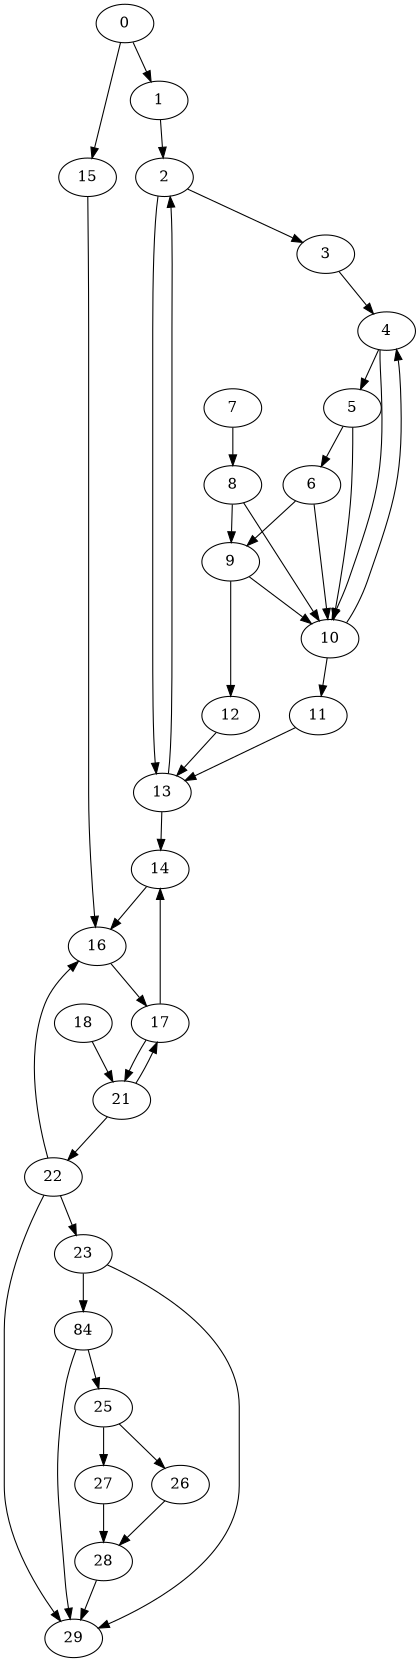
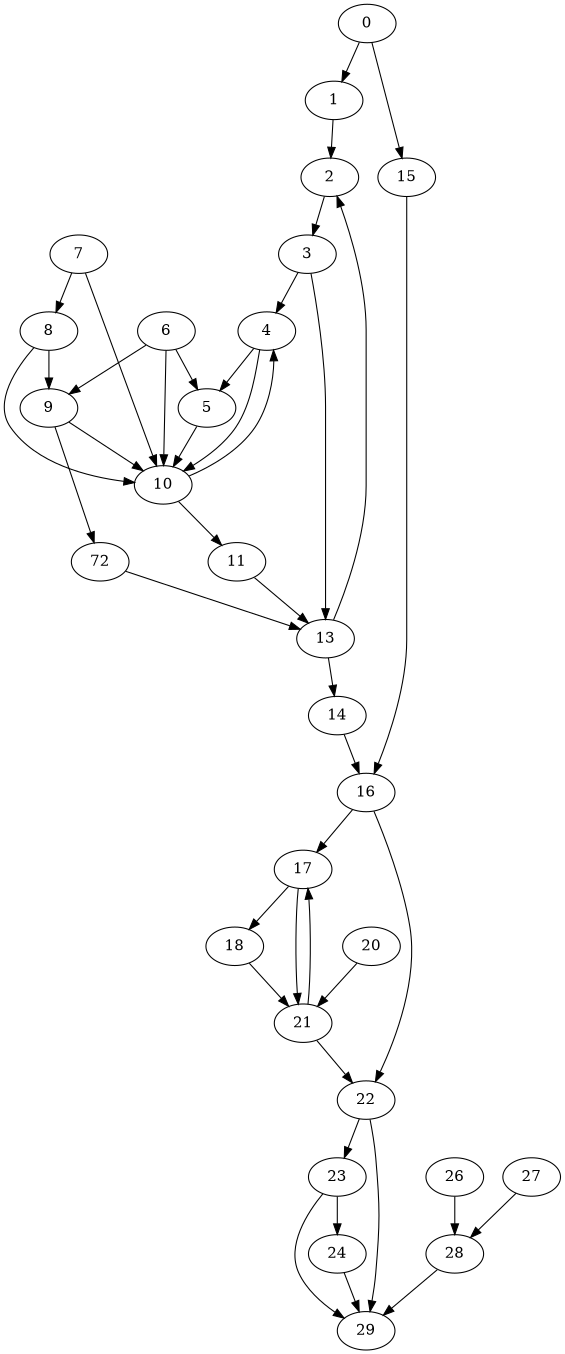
none -> (121, 369)
(335, 442) -> (184, 365)
(153, 479) -> (326, 441)
(231, 716) -> (100, 562)
none -> (371, 946)
(160, 952) -> (273, 904)
(35, 1059) -> (411, 941)
(83, 1331) -> (337, 1254)
(104, 1408) -> none
